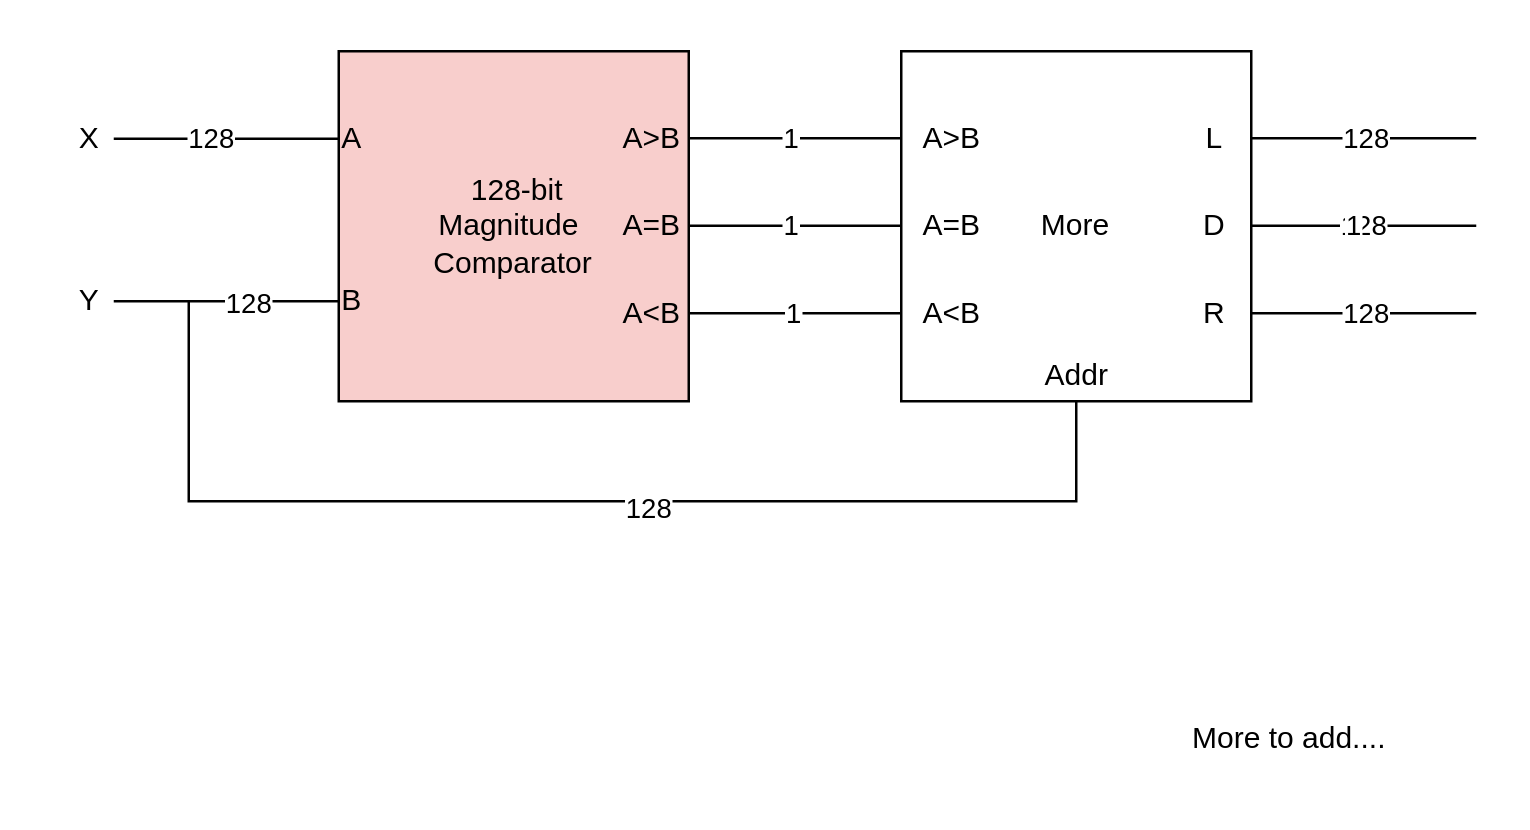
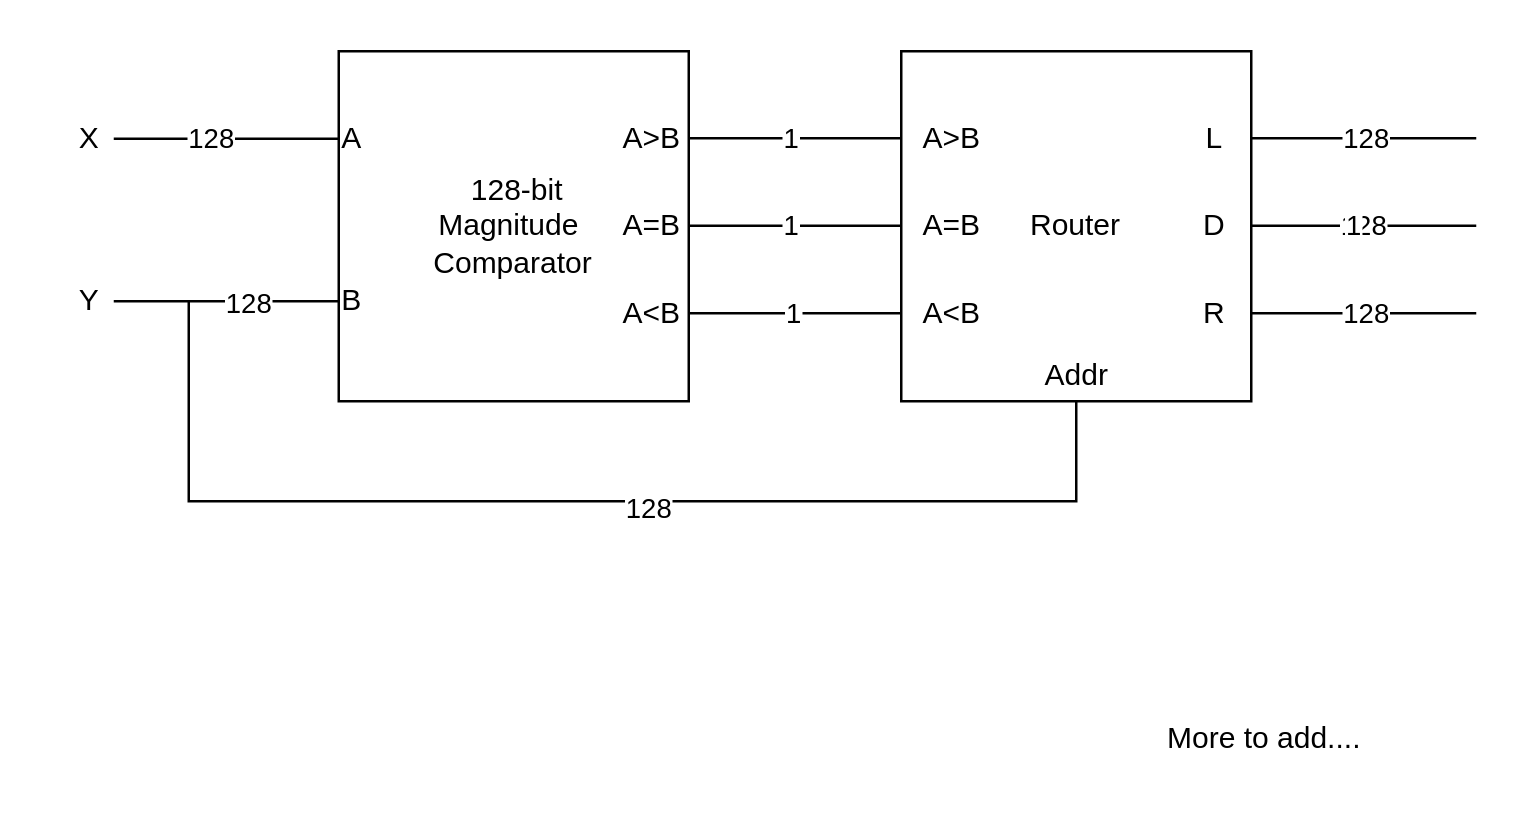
(514, 226) -> (514, 226)
(1076, 226) -> (1076, 226)
(1289, 739) -> (1264, 739)
